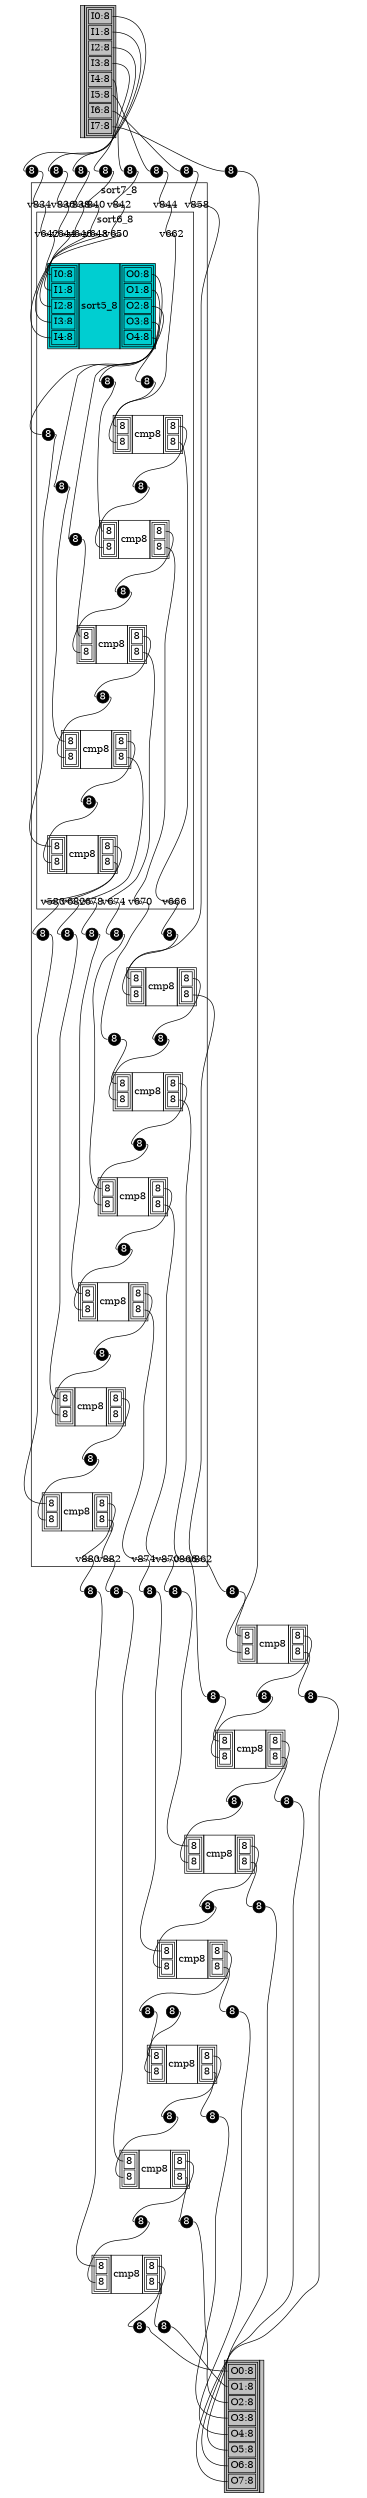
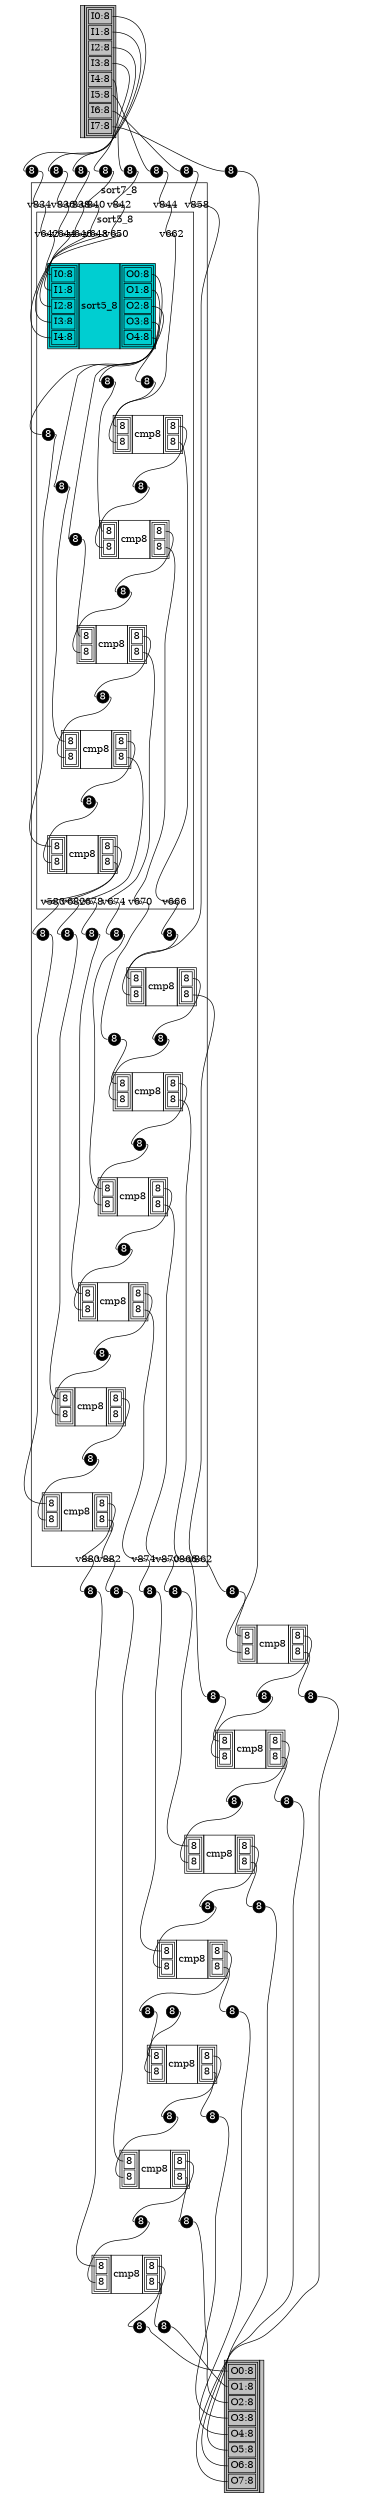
(115, 220) -> (115, 220)
